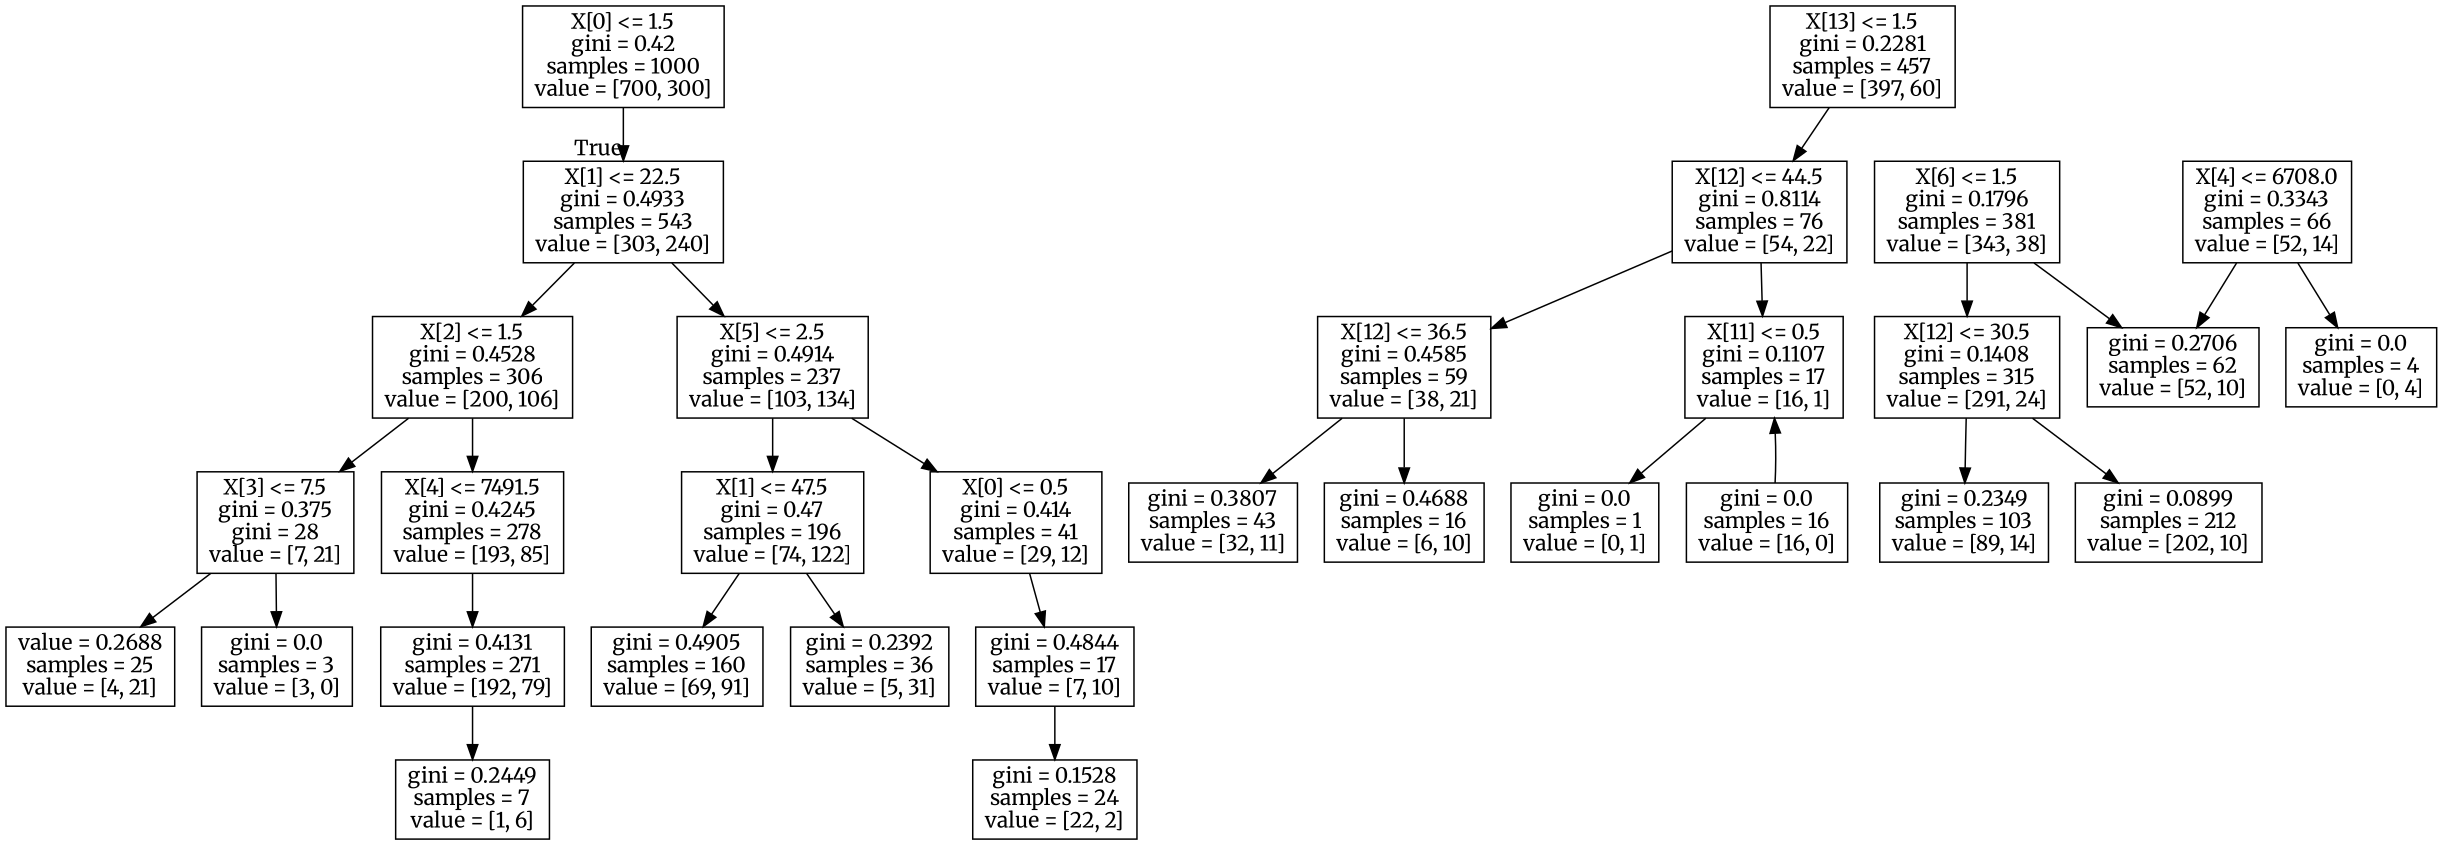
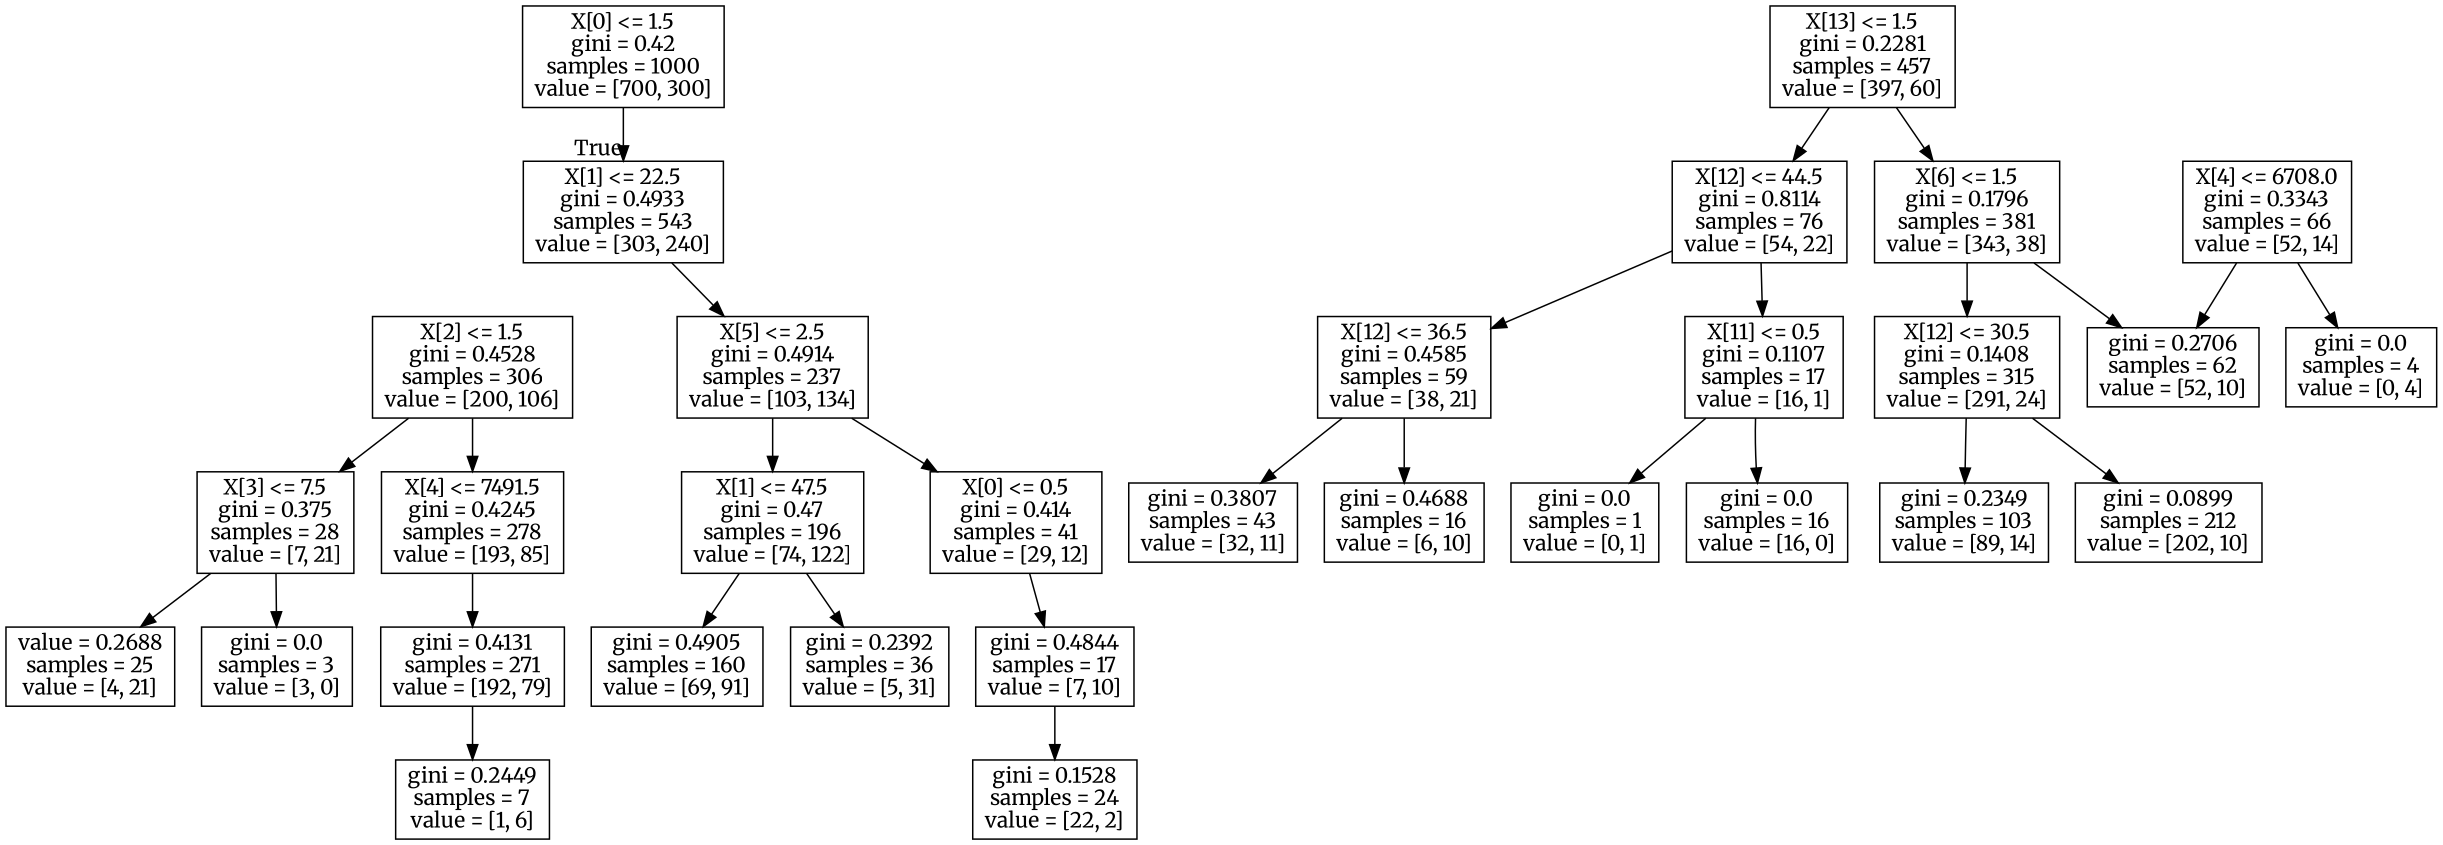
none -> (1910, 128)
(554, 284) -> none
(1776, 458) -> (1755, 443)
(275, 523) -> (275, 523)
